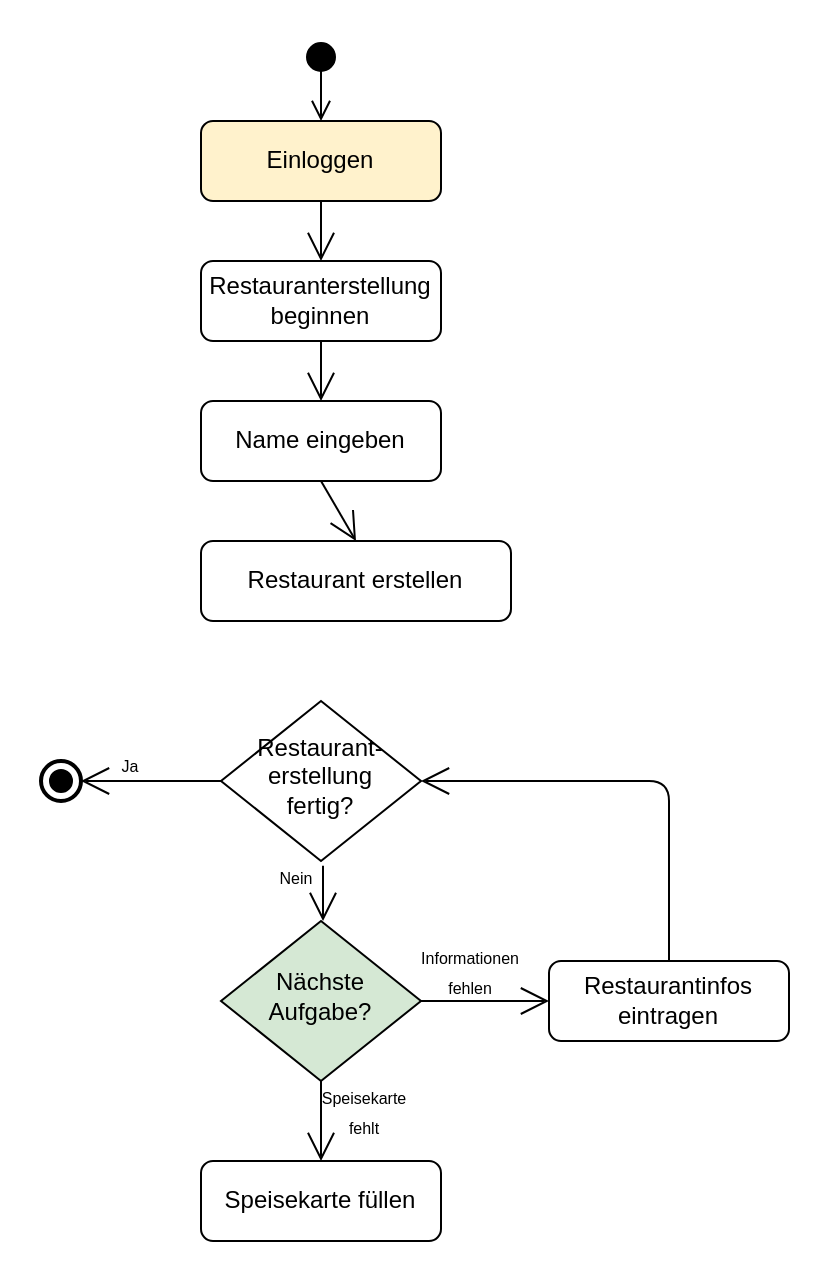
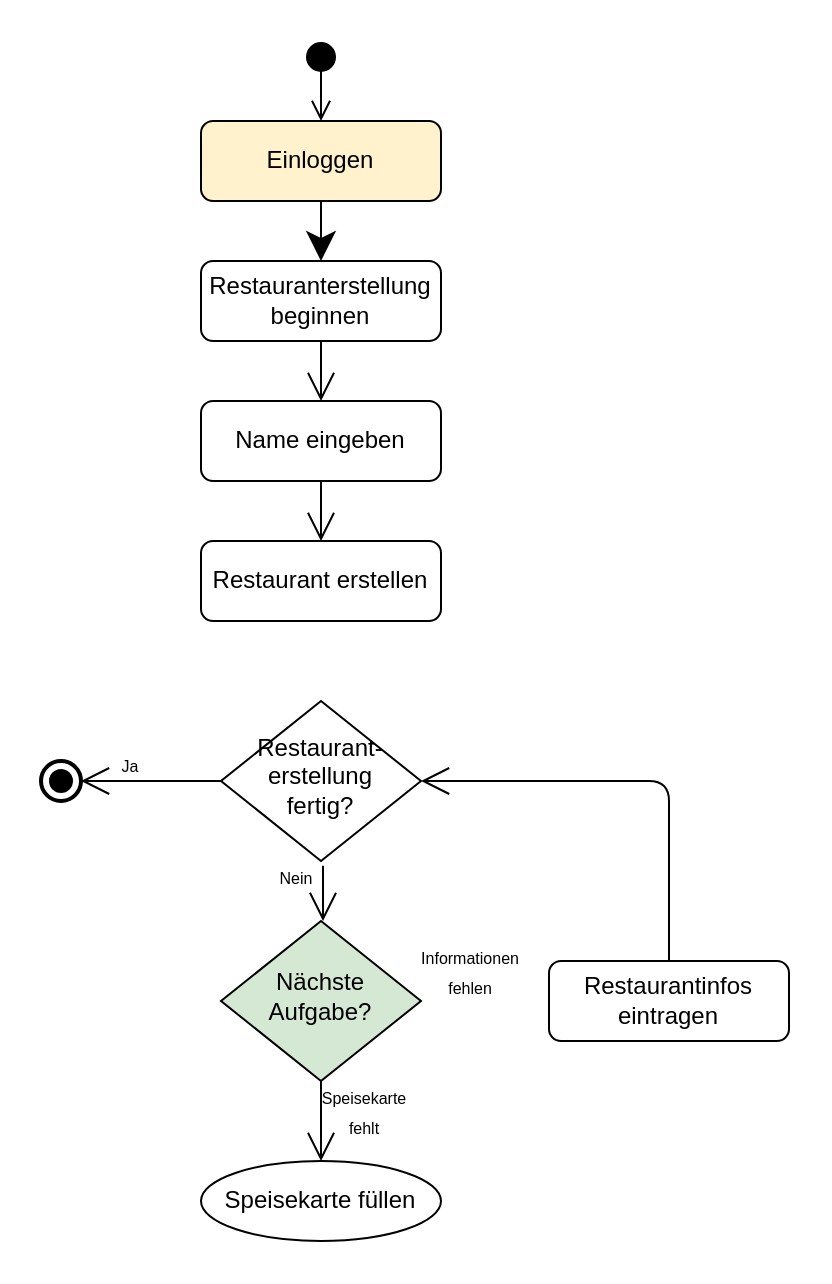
(321, 244) -> (321, 237)
(356, 581) -> (321, 581)
(482, 1001) -> none
(321, 1201) -> (321, 1201)
